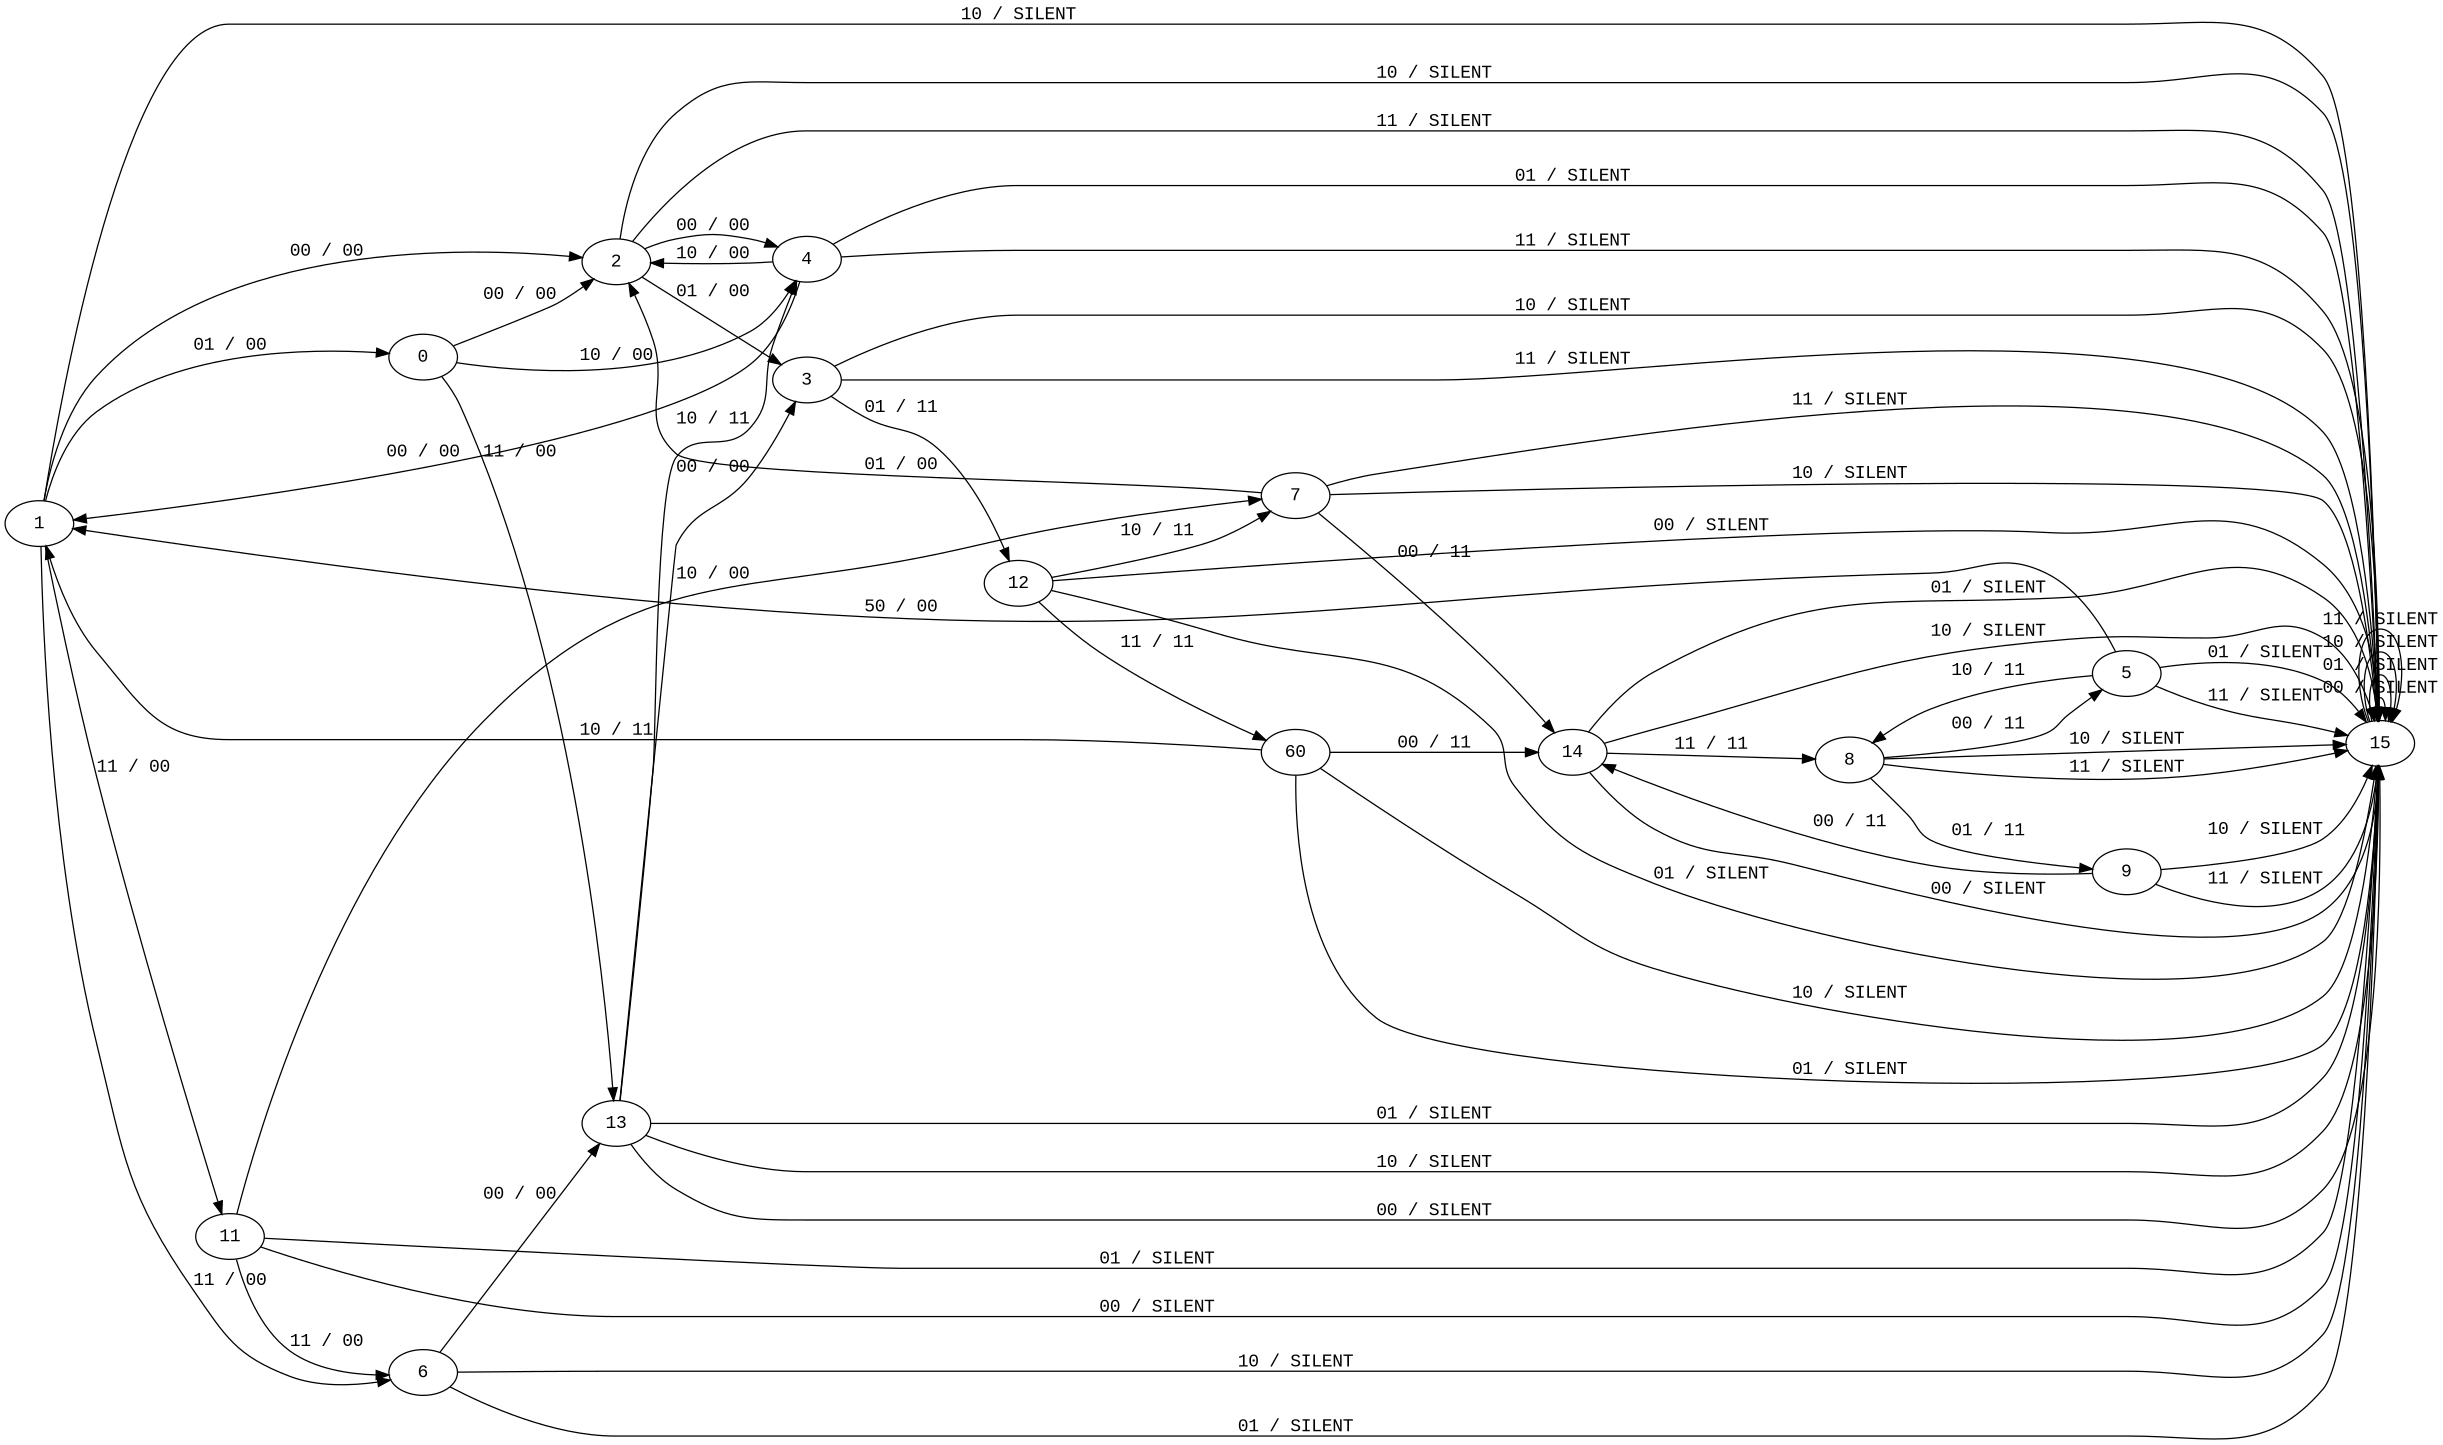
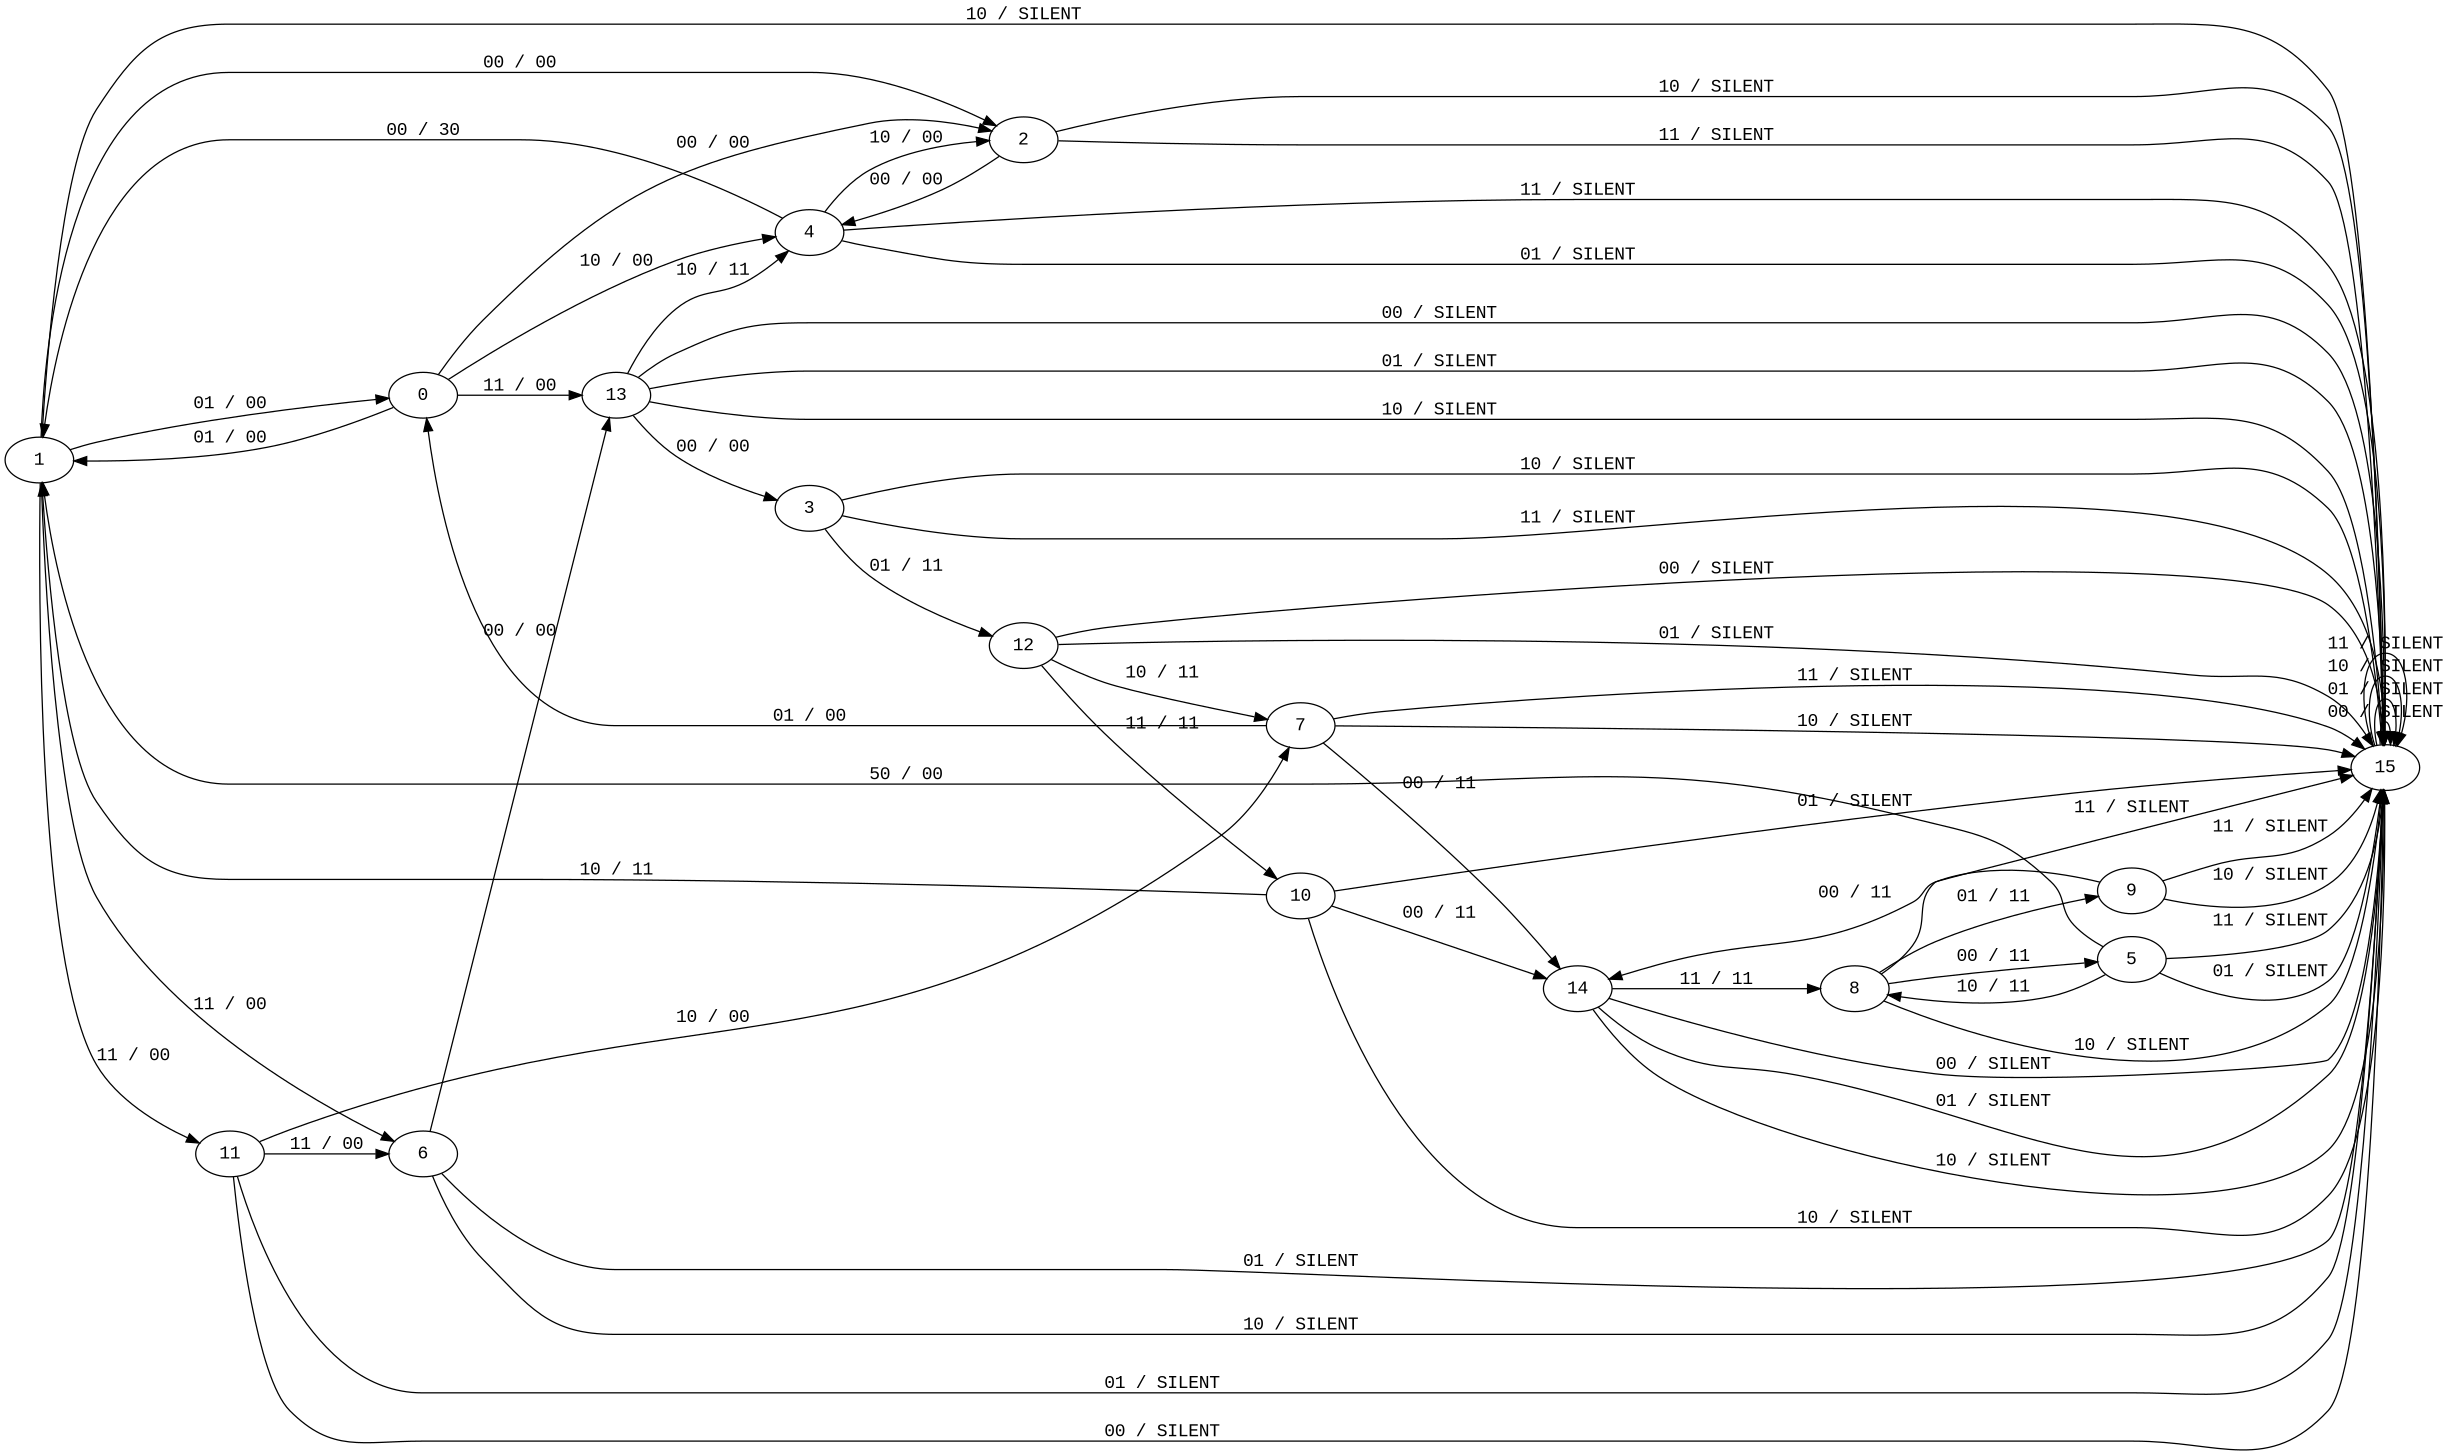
(706, 318) -> none
none -> (243, 451)
(423, 452) -> (423, 130)
(884, 475) -> (752, 726)
(1296, 752) -> (1301, 896)
